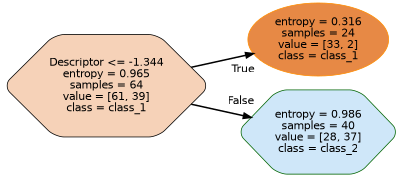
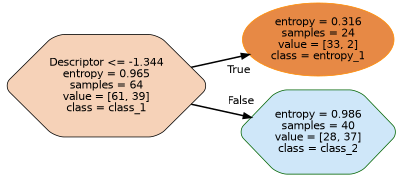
(318, 40) -> (318, 40)
